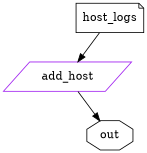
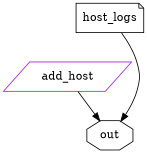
(91, 44) -> (139, 73)
